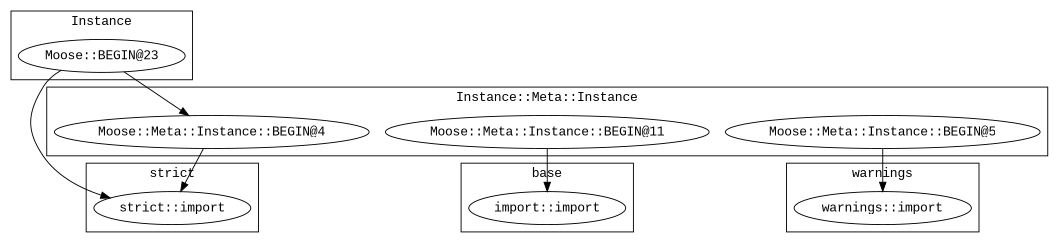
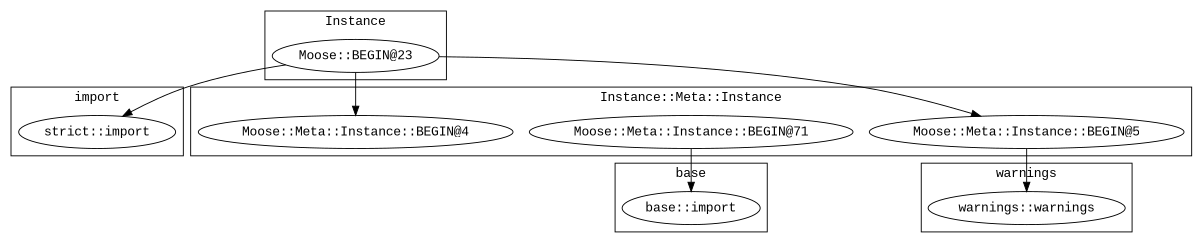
none -> (707, 69)
(547, 132) -> (691, 132)
(192, 169) -> none
(172, 174) -> (97, 98)
(547, 208) -> (691, 208)
(883, 208) -> (1027, 208)
